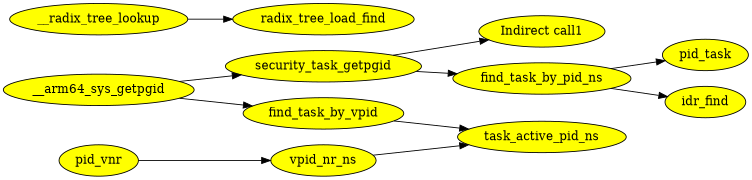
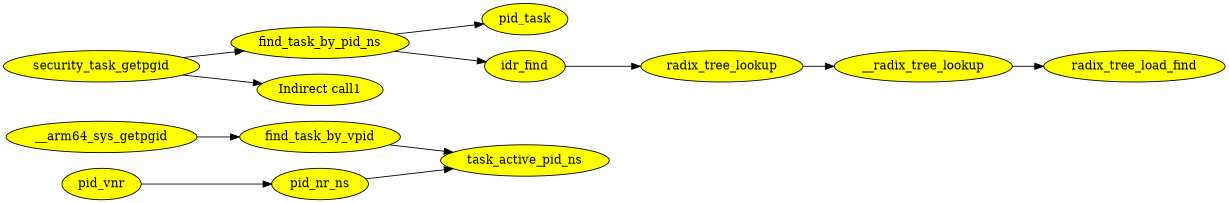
none -> (722, 66)
(206, 79) -> none
(323, 160) -> (320, 184)
